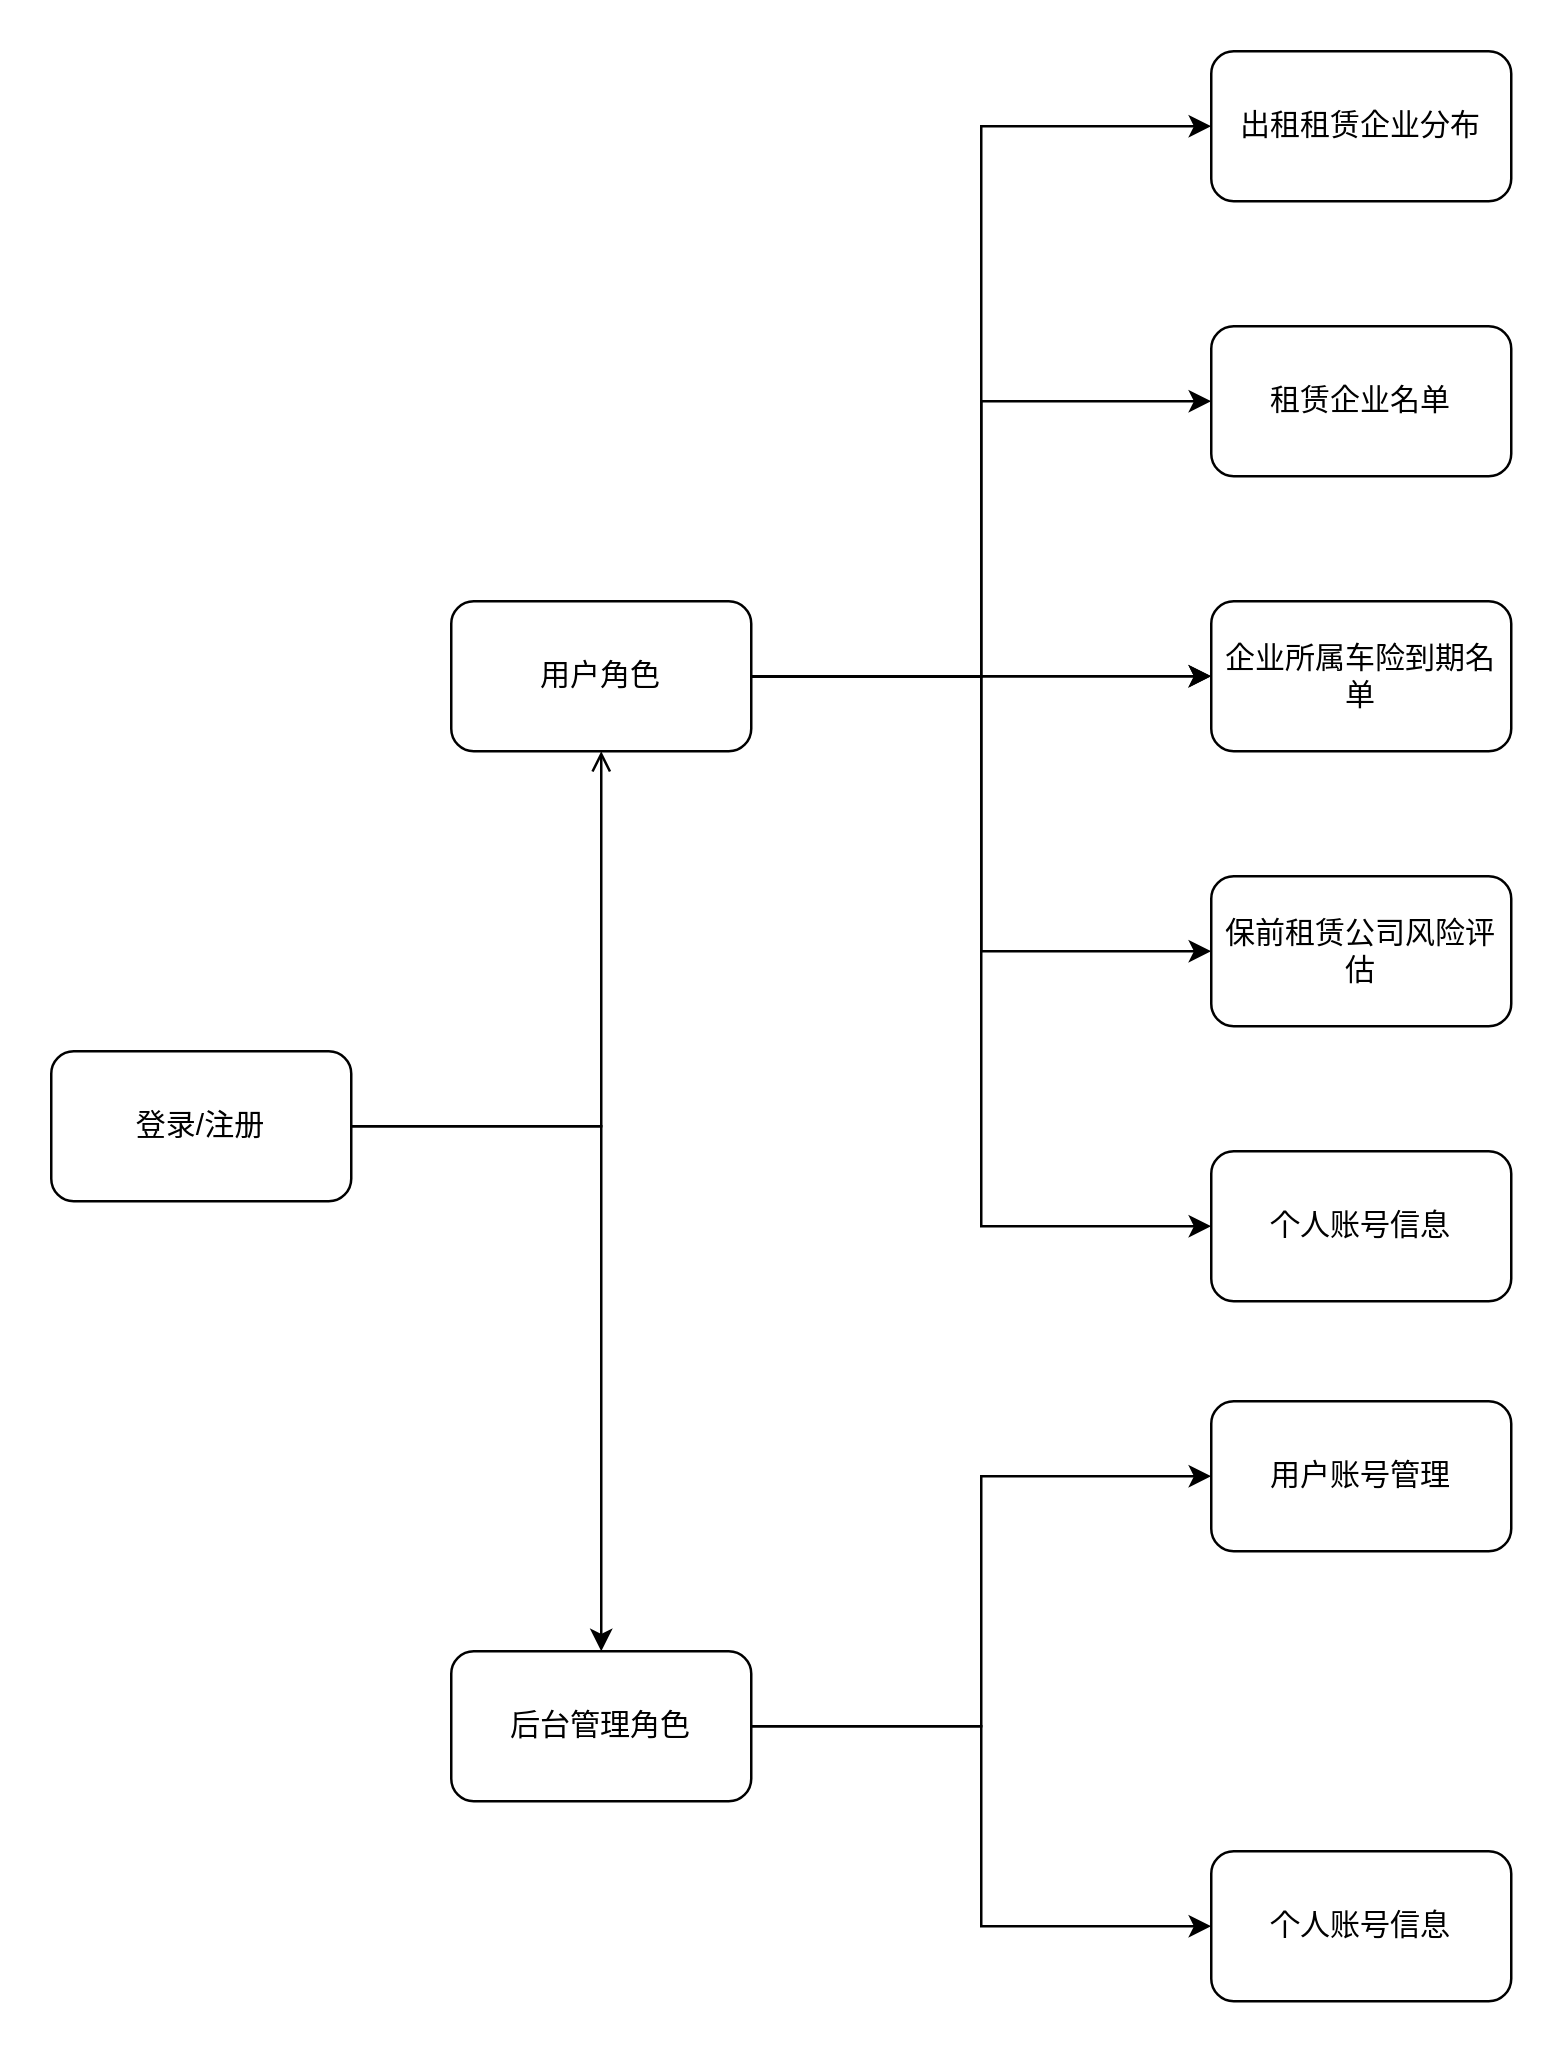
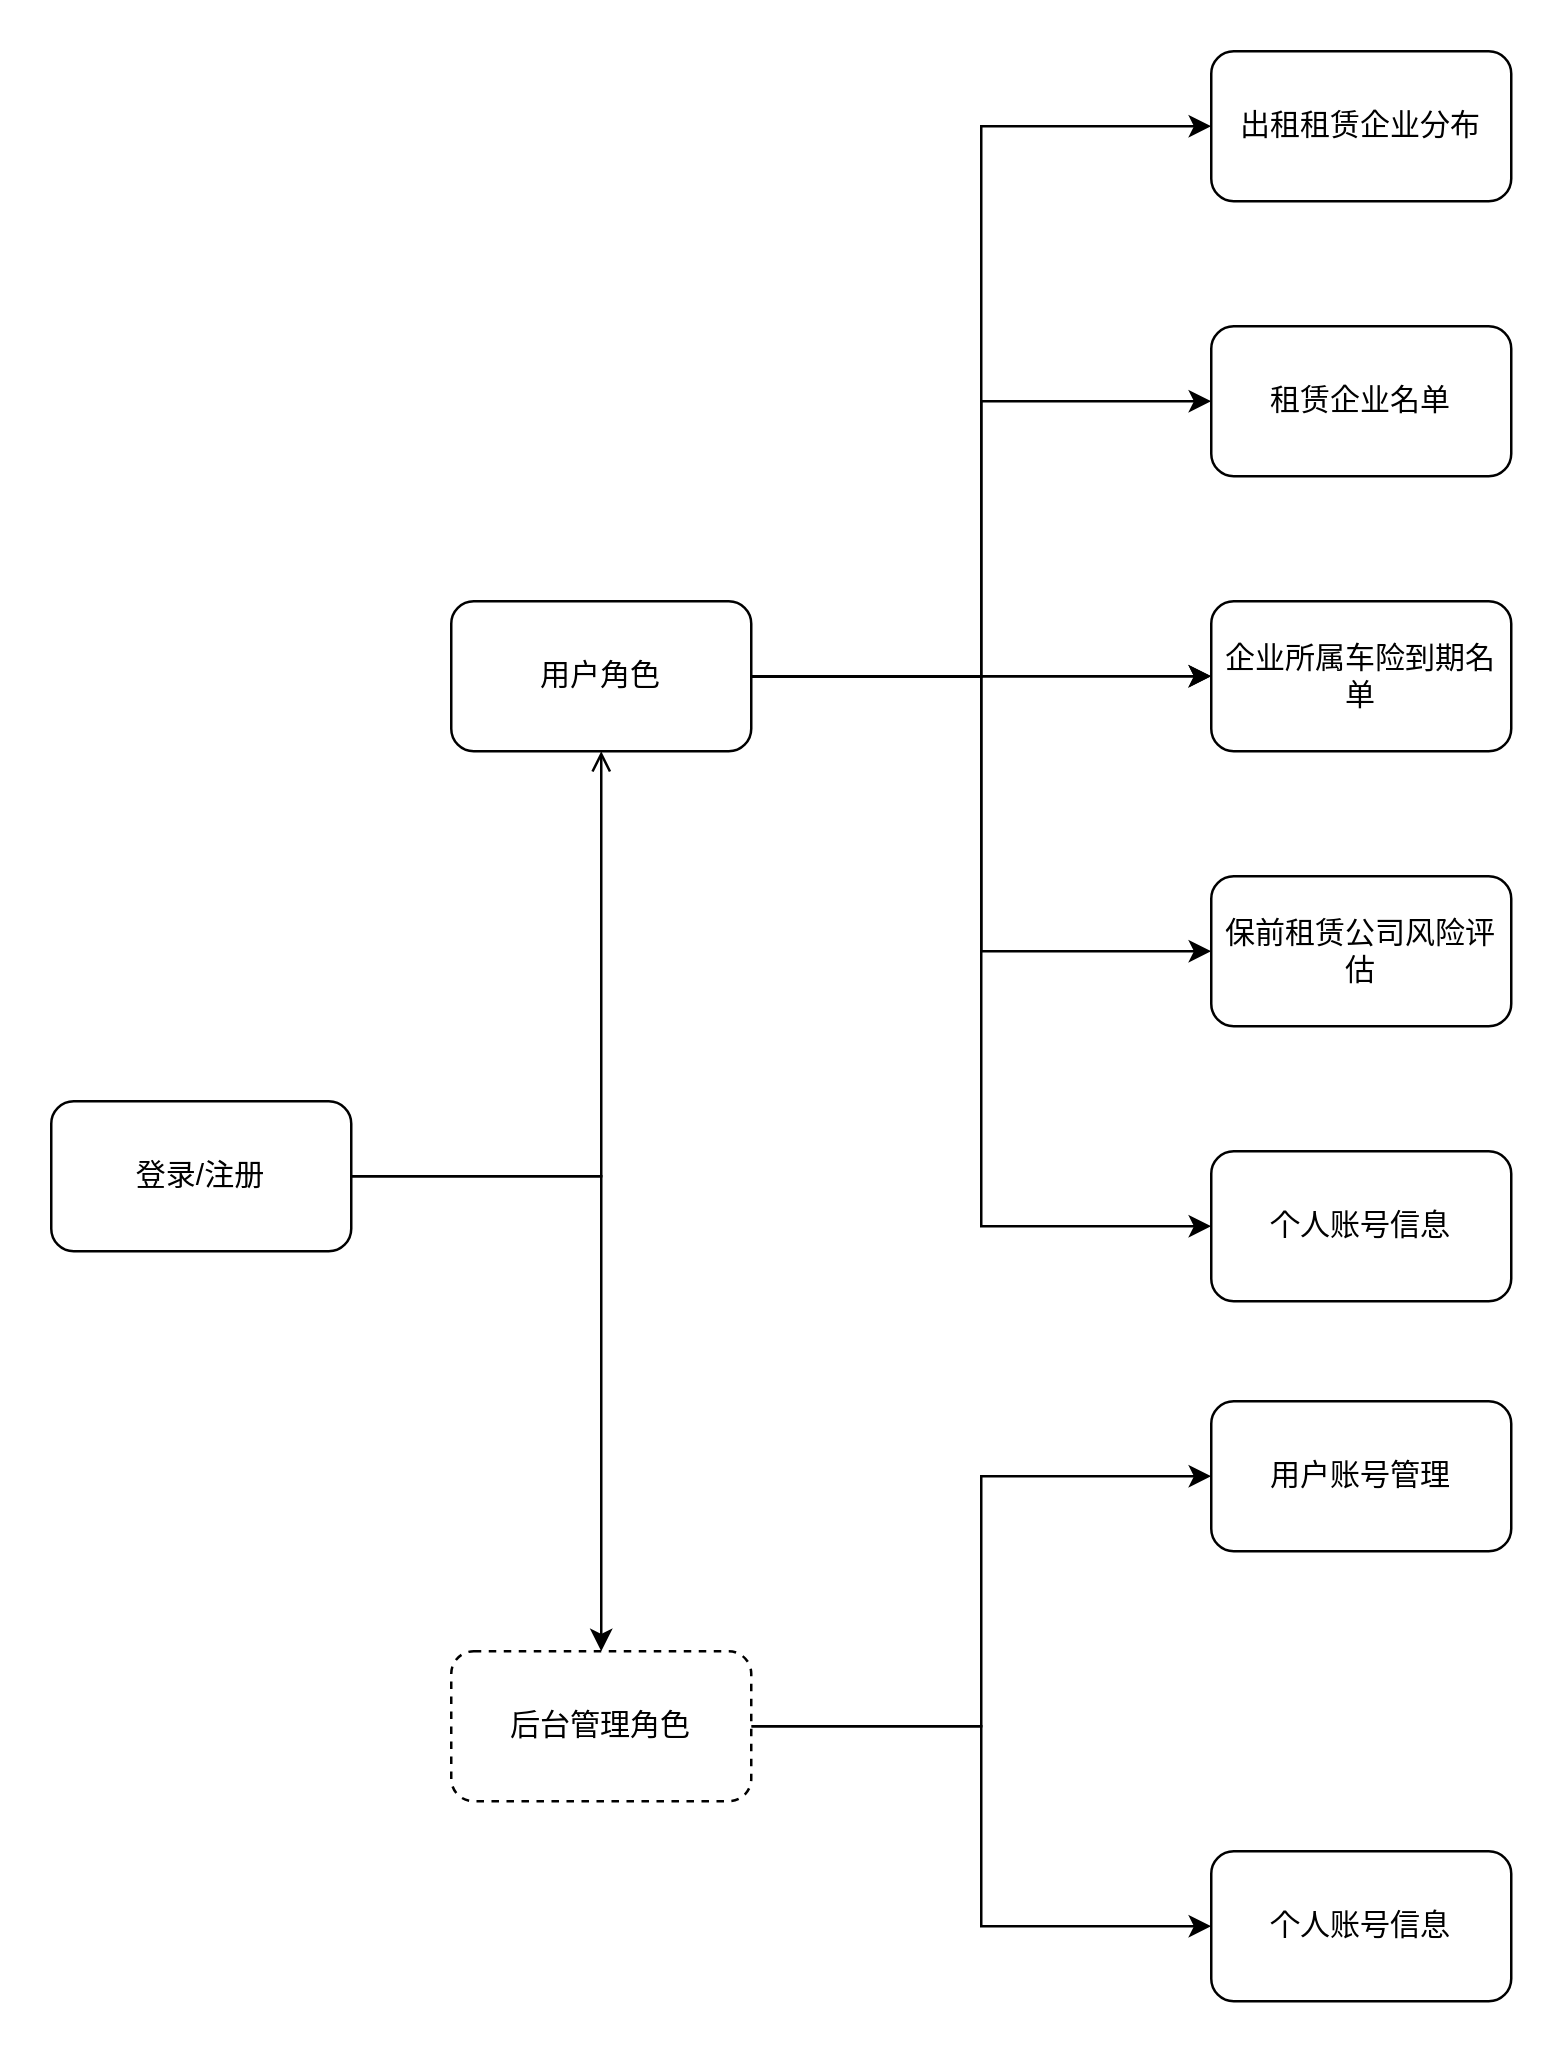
(201, 1126) -> (201, 1176)
(601, 1726) -> (601, 1726)
